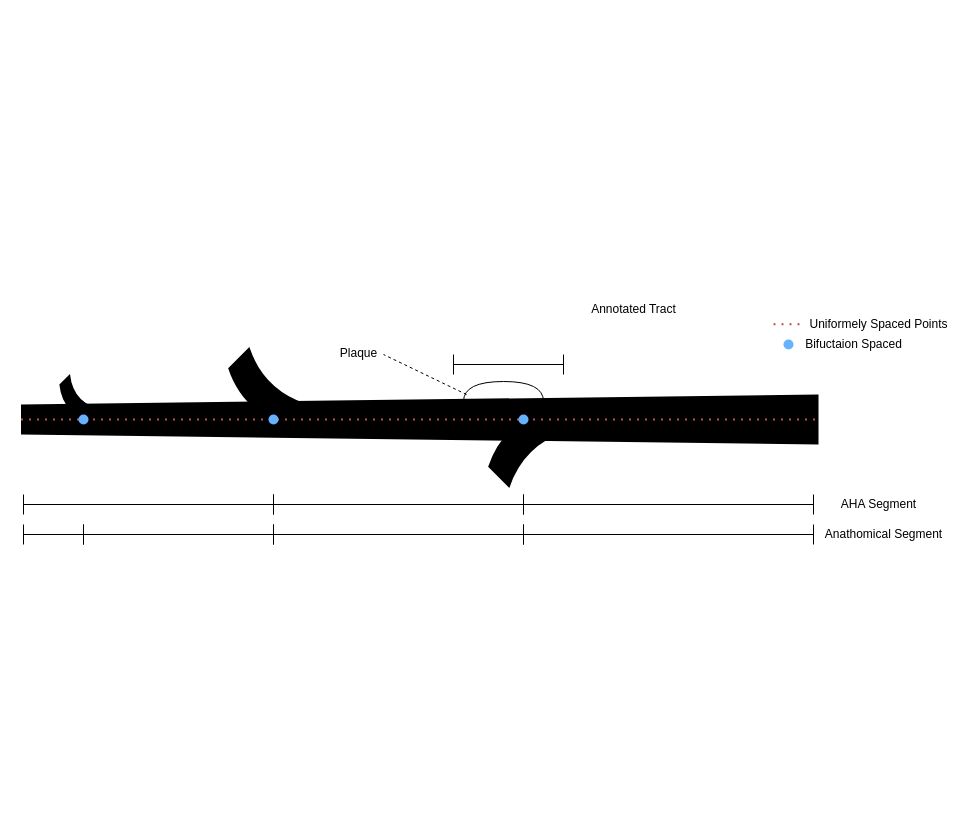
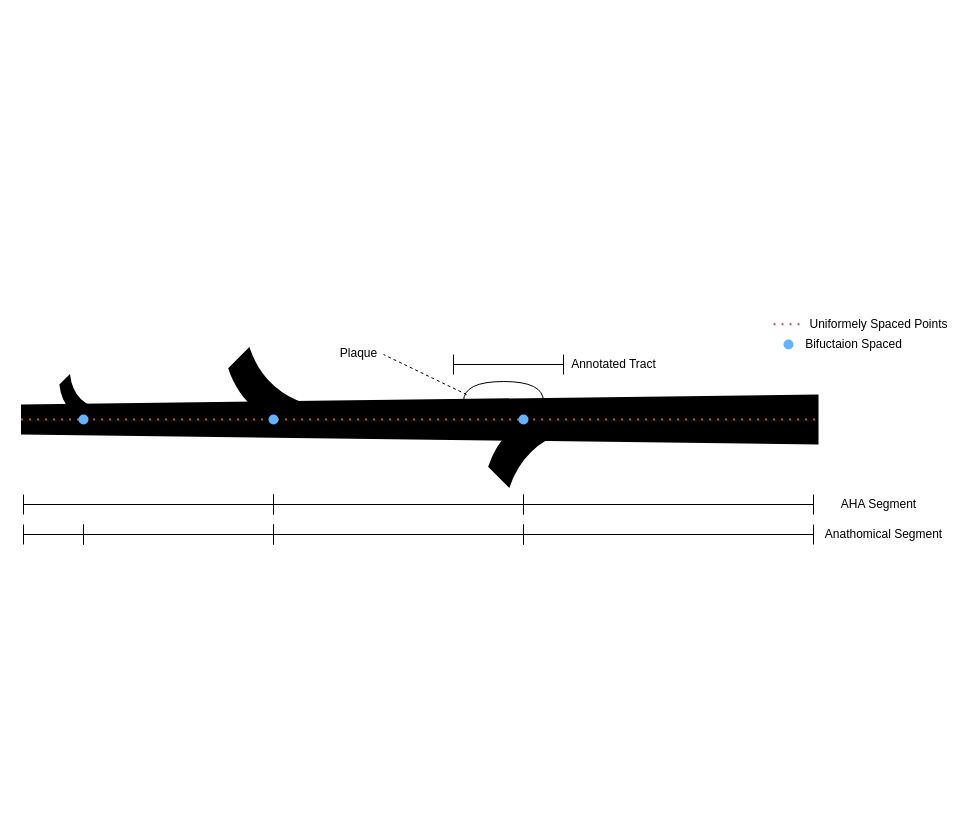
(634, 310) -> (614, 365)
